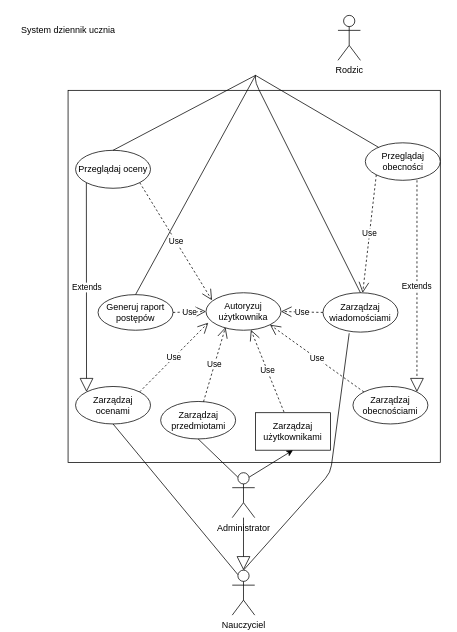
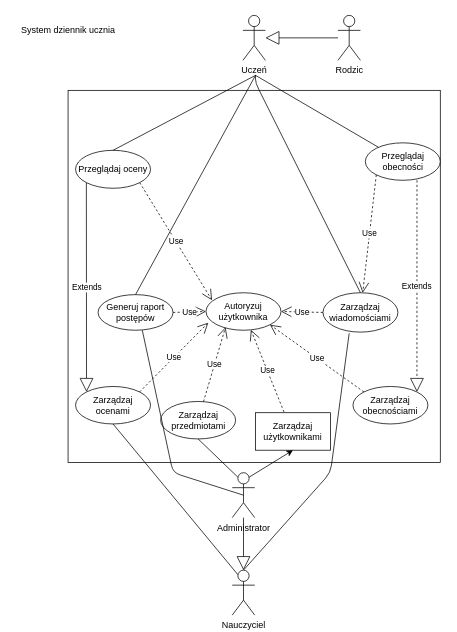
none -> (254, 38)
none -> (308, 38)
none -> (165, 434)
